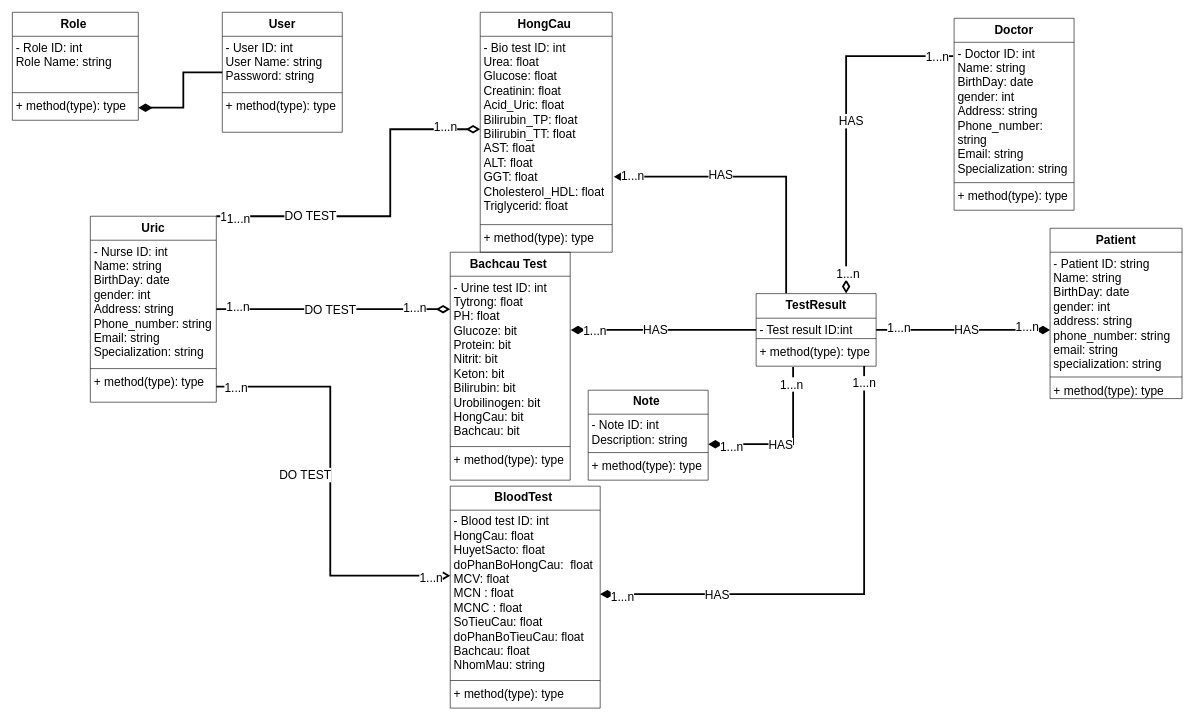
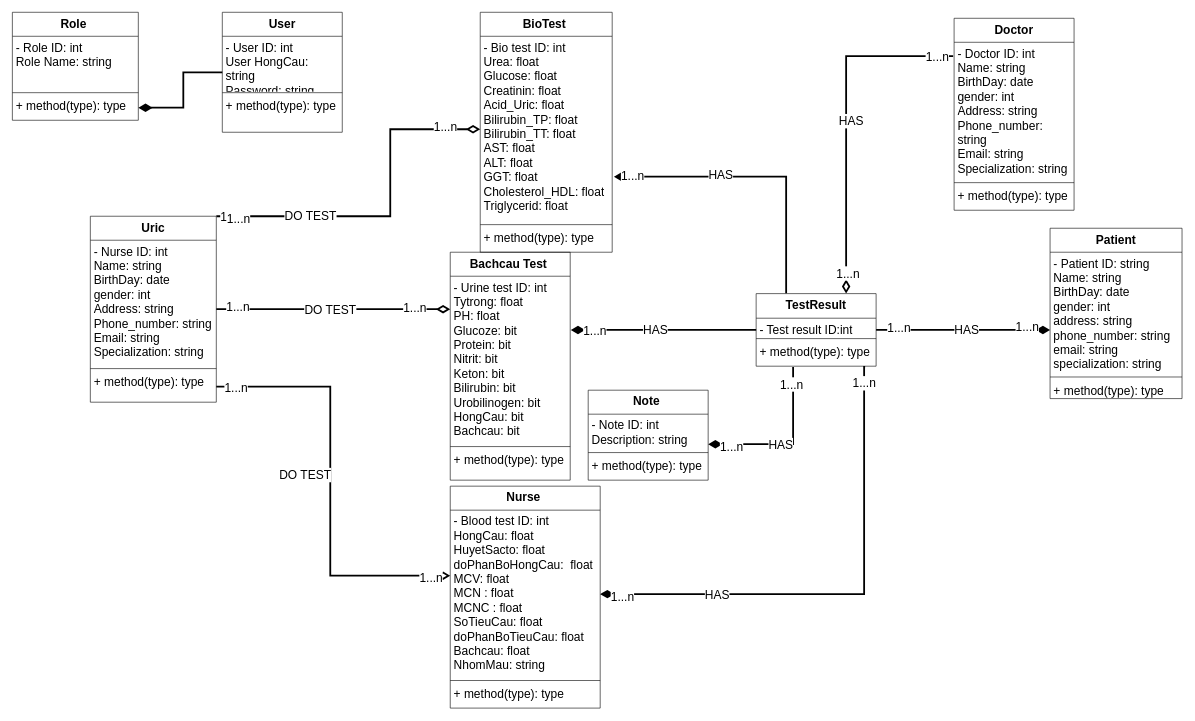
(546, 24) -> (546, 24)
(277, 62) -> (283, 69)
(525, 498) -> (525, 498)
